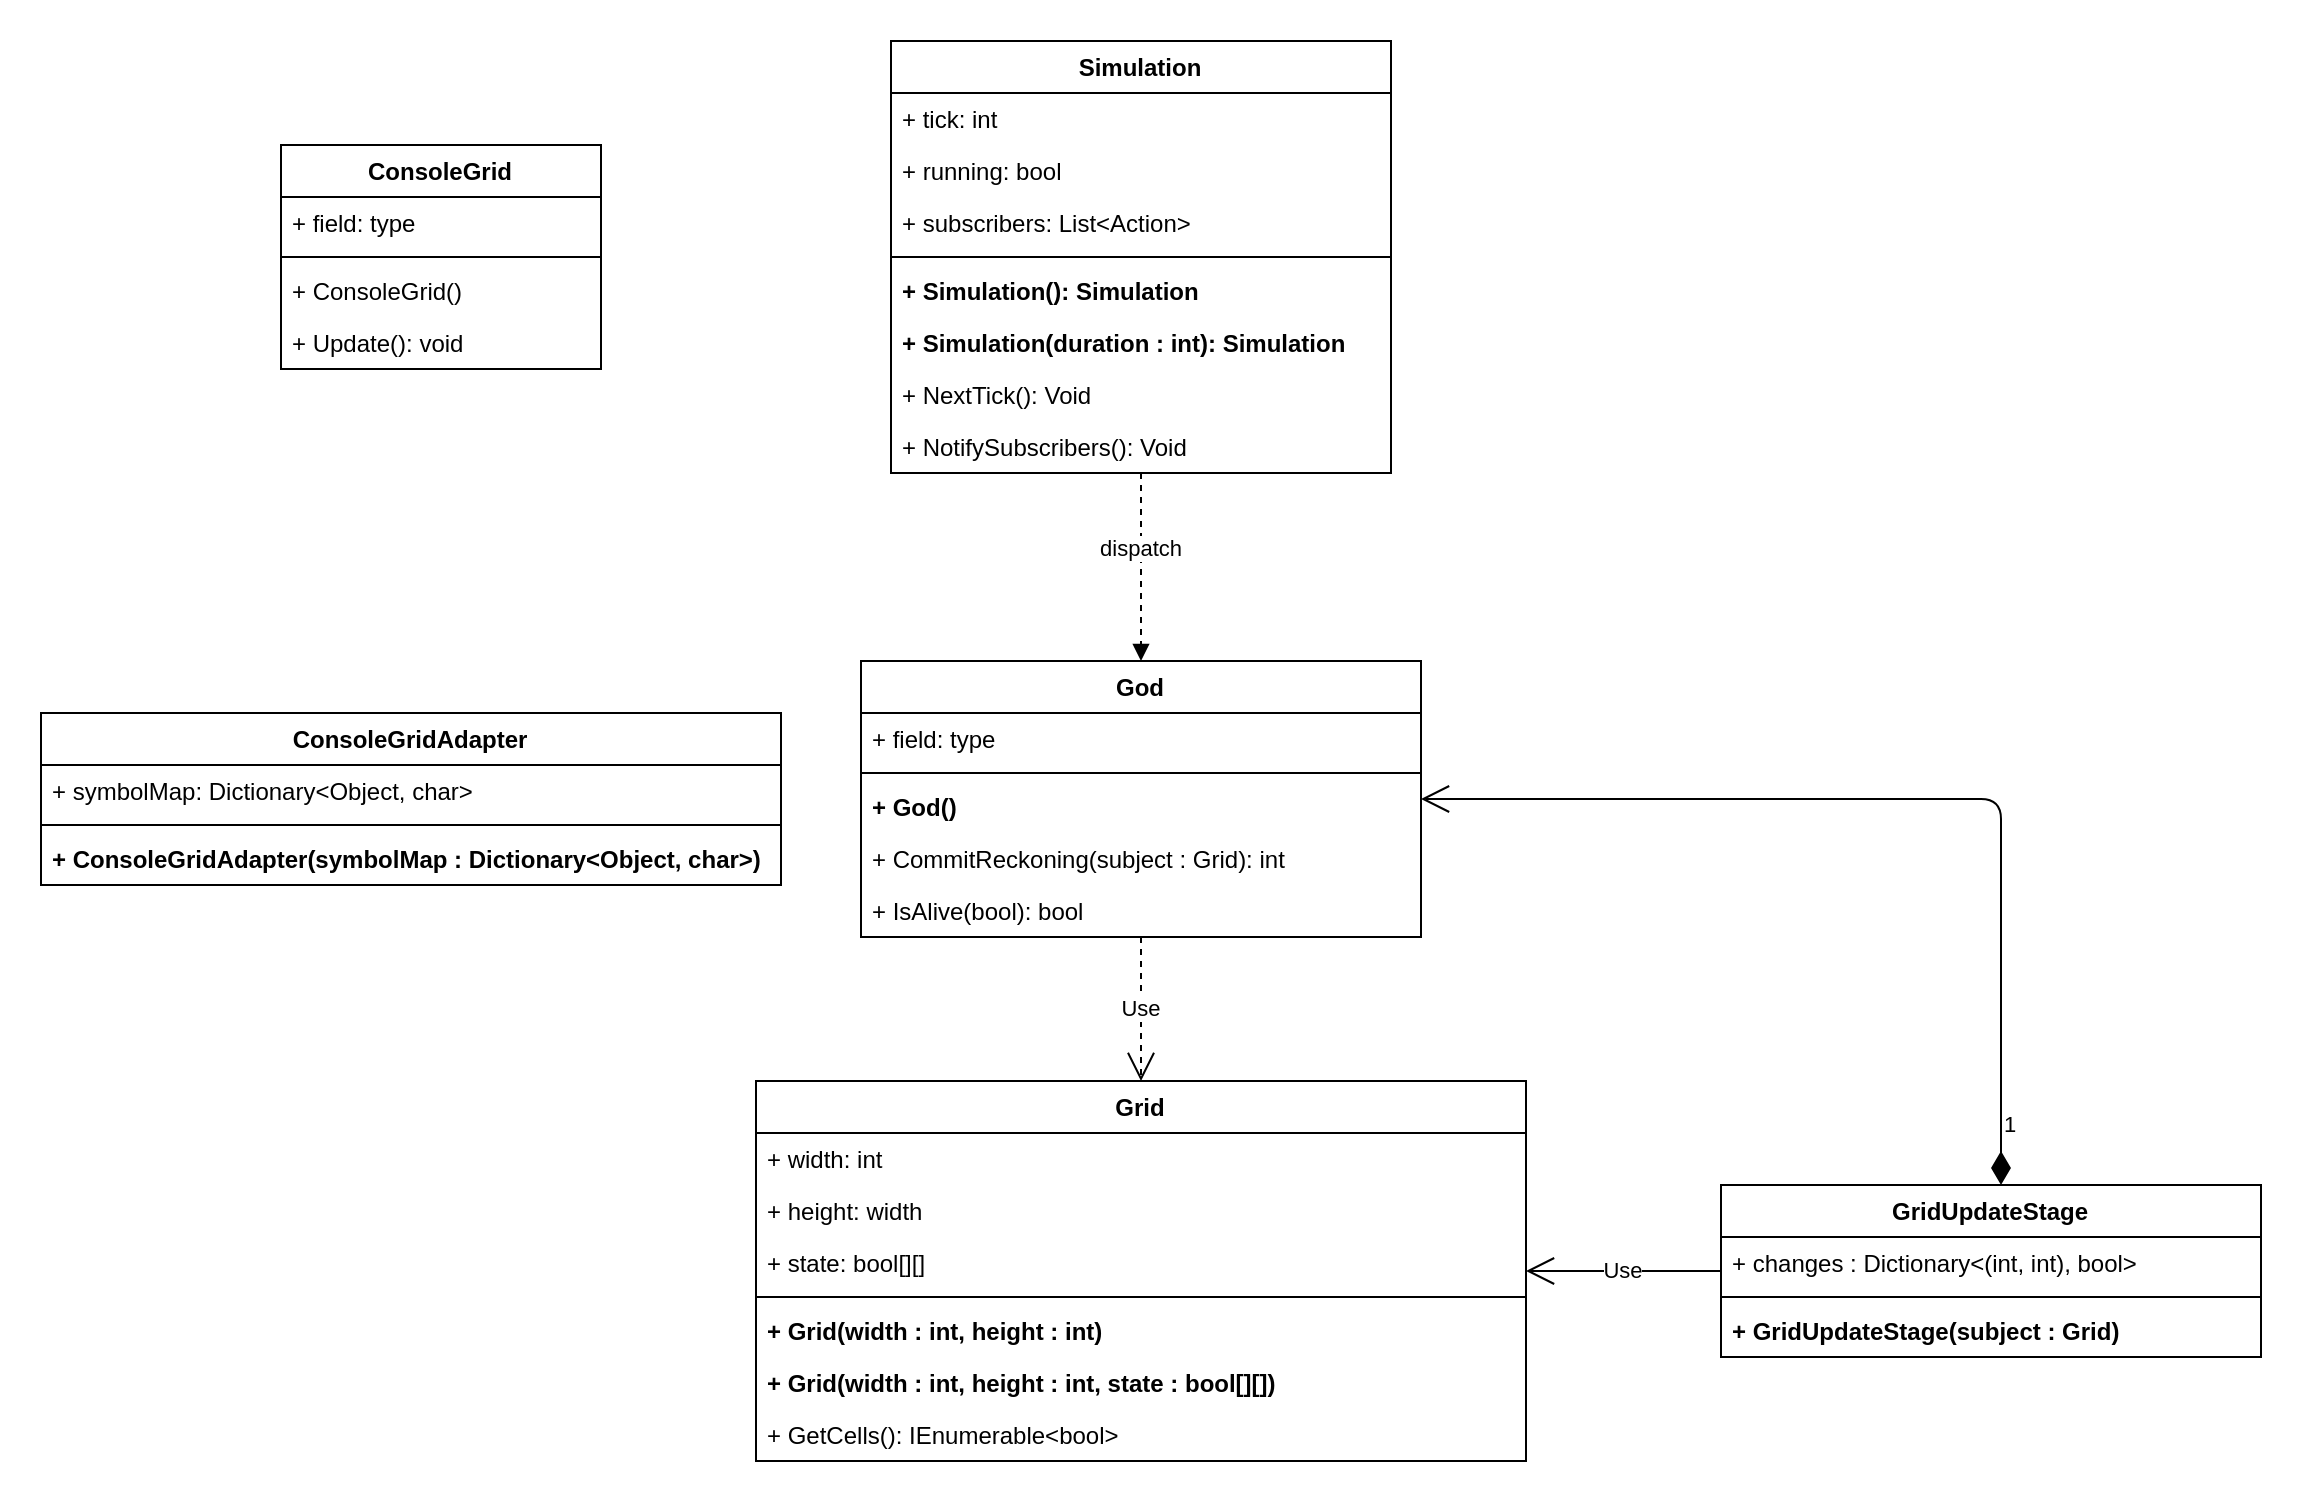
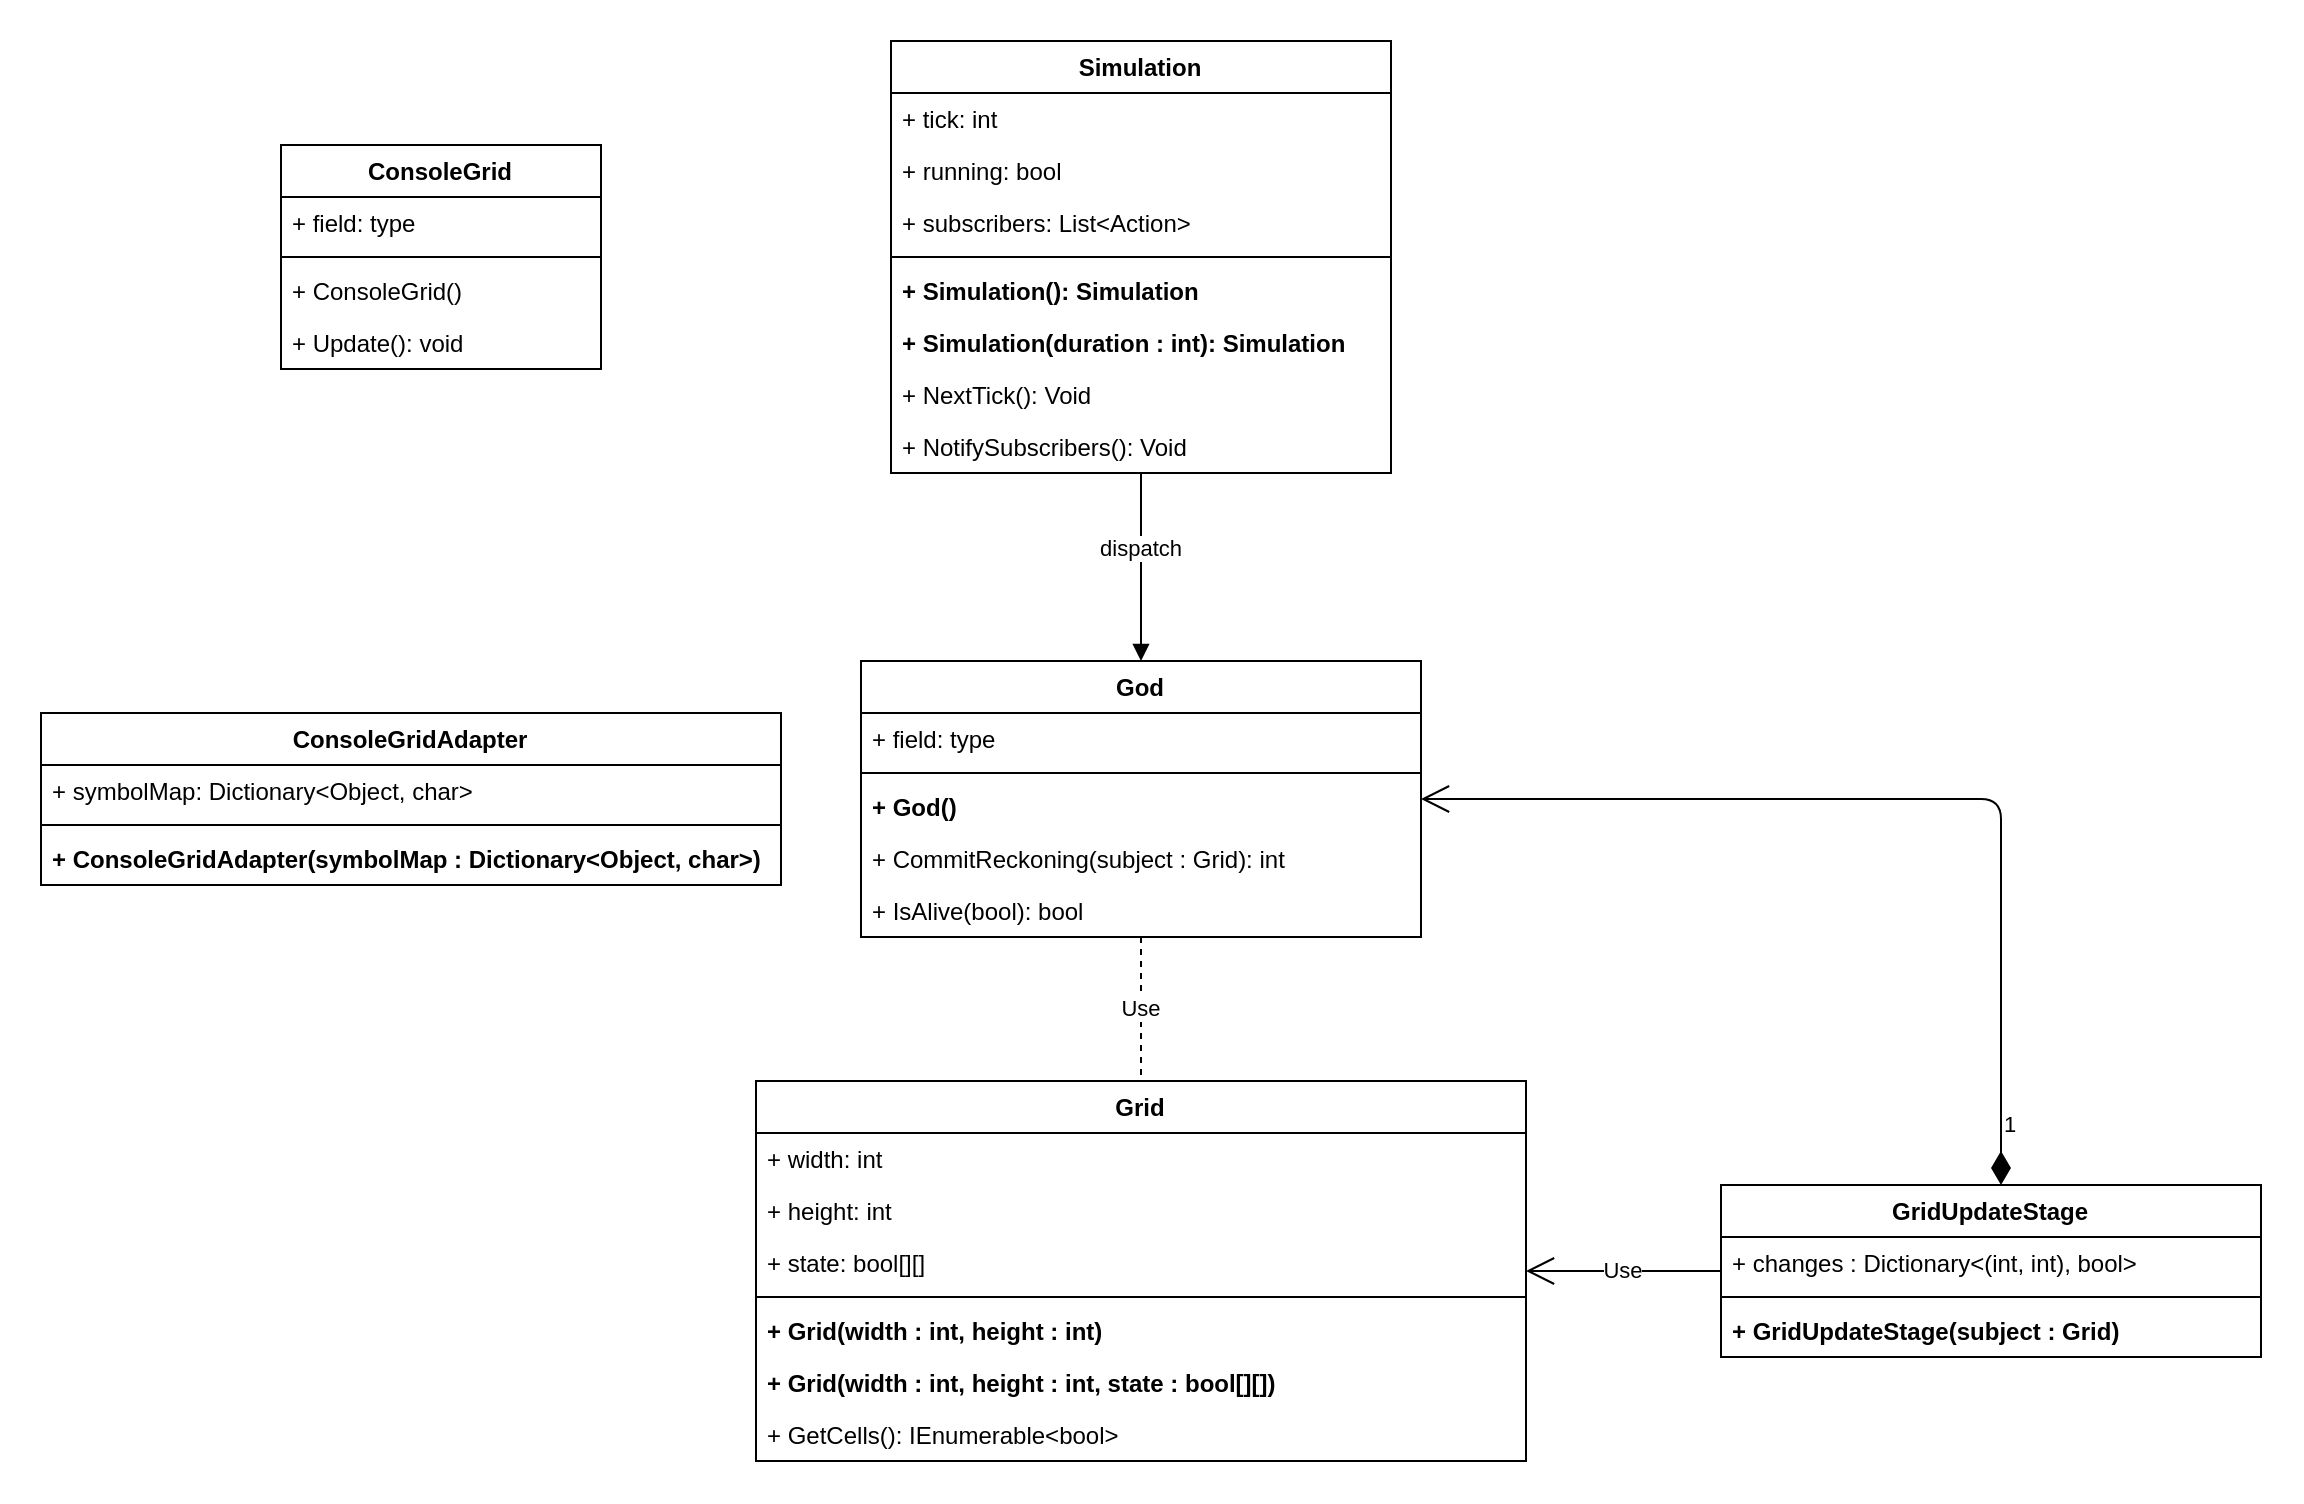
(1141, 602) -> (1141, 602)
(1141, 1073) -> (1141, 1075)
(852, 1212) -> (839, 1212)
